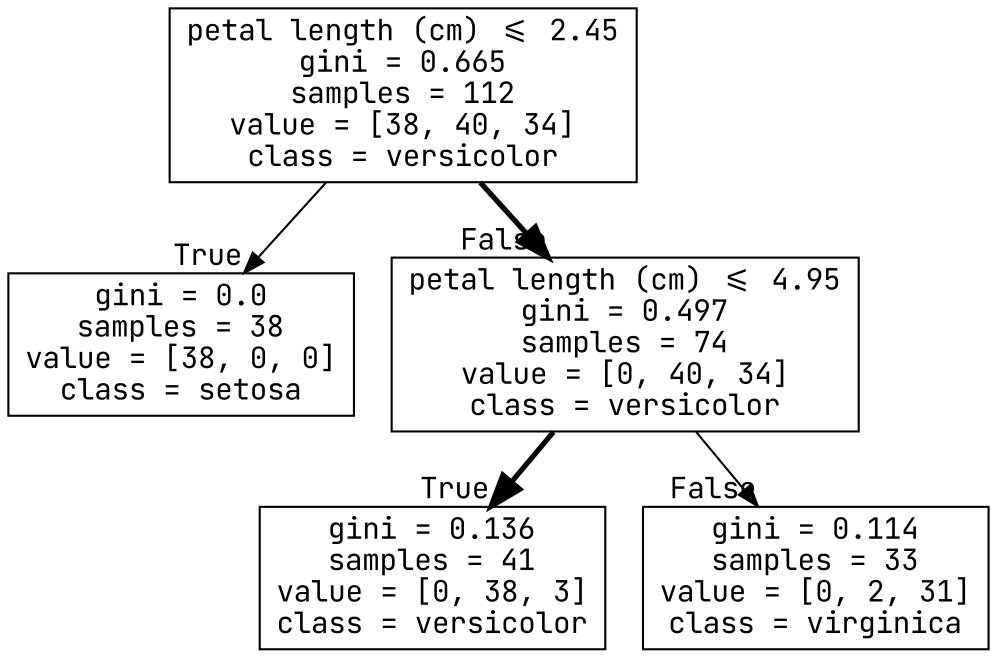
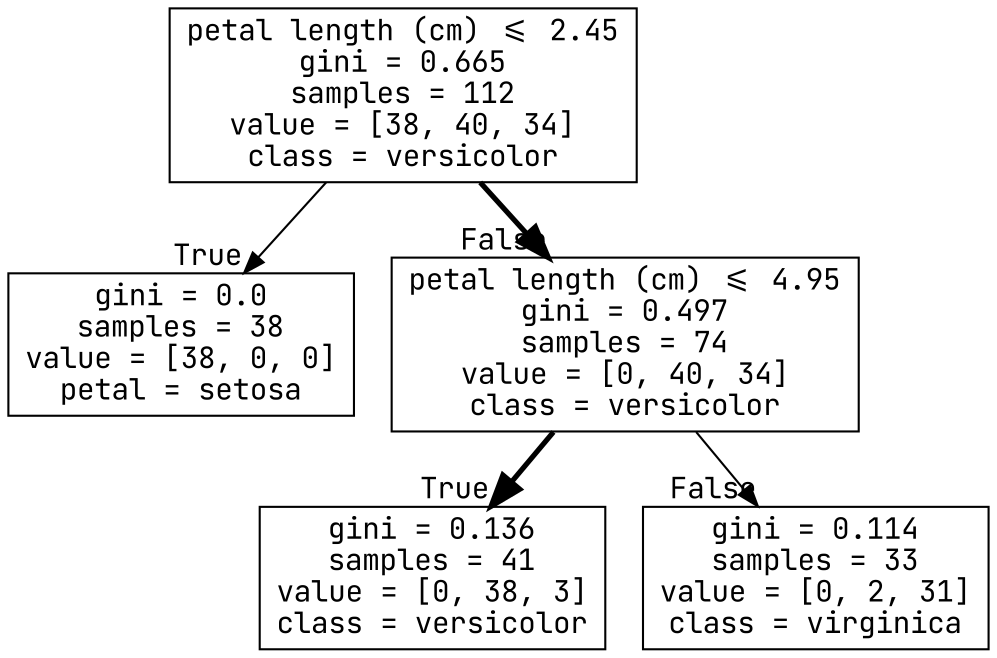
(181, 345) -> (181, 345)
